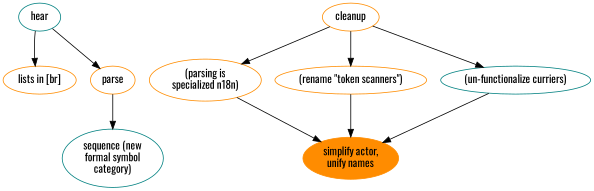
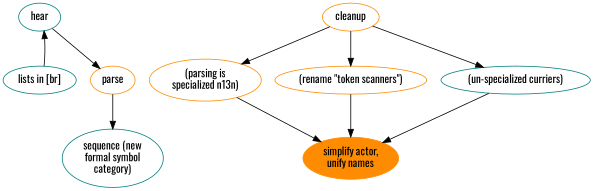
(34, 45) -> (45, 52)
(40, 80) -> (40, 80)
(205, 80) -> (205, 80)
(516, 80) -> (516, 80)
